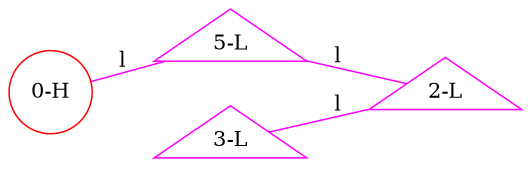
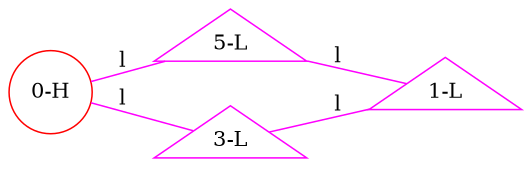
(445, 92) -> (445, 92)
none -> (142, 117)
